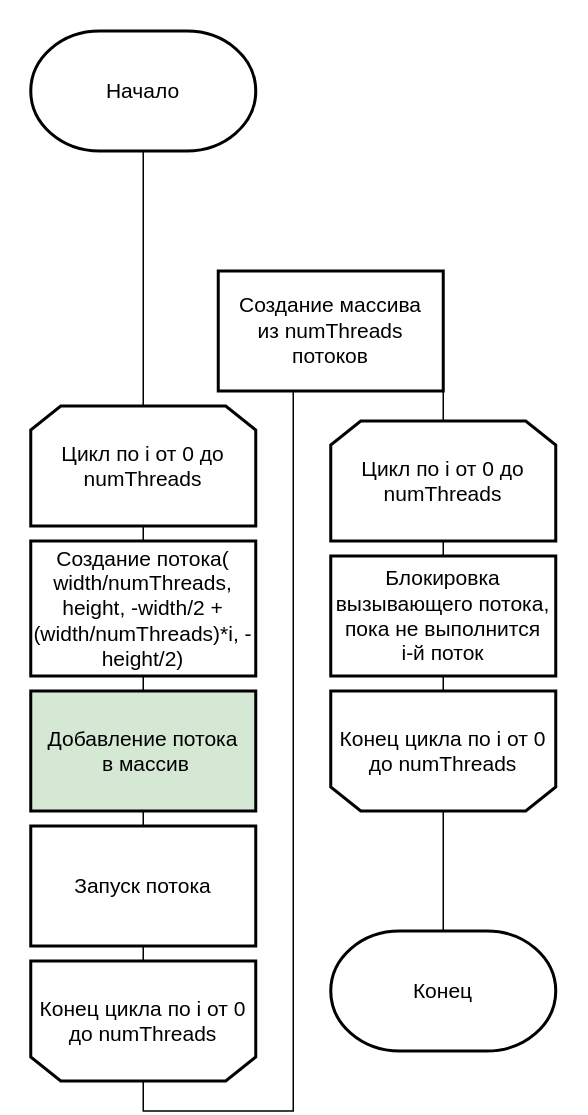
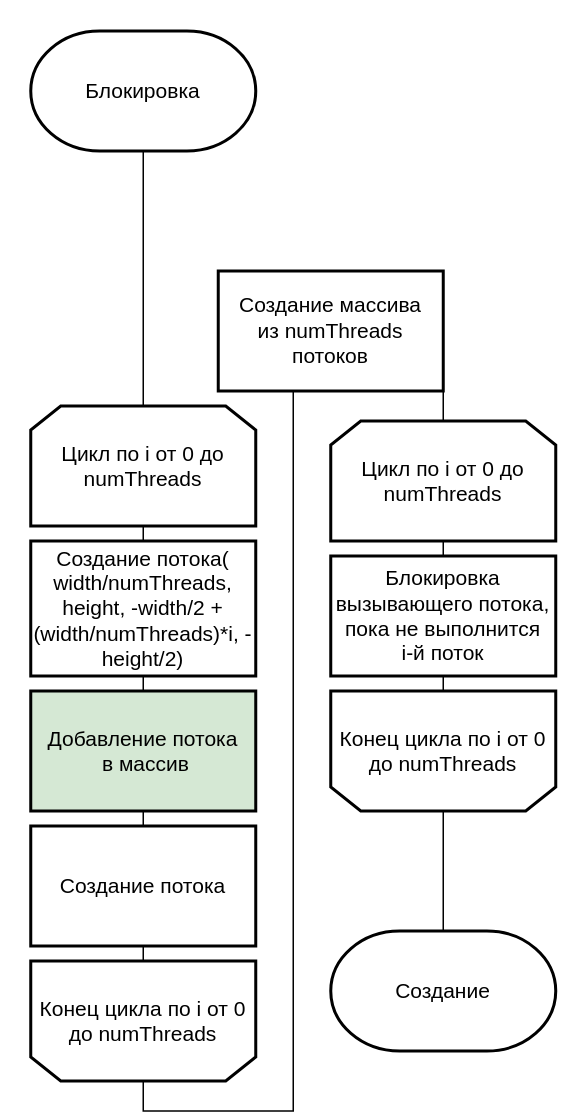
(143, 91) -> (143, 91)
(143, 886) -> (143, 886)
(443, 991) -> (443, 991)
